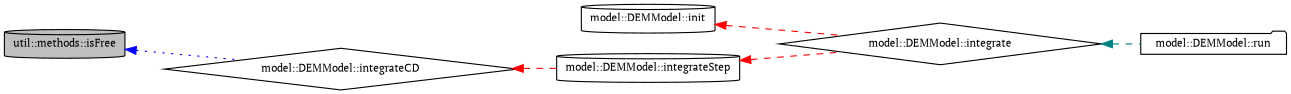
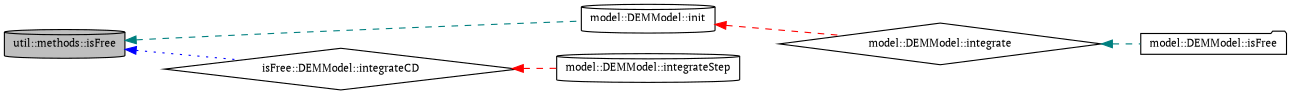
none -> (359, 30)
(1214, 44) -> (1214, 44)
(796, 56) -> none
(341, 69) -> (341, 69)
